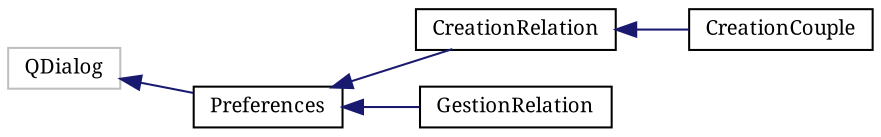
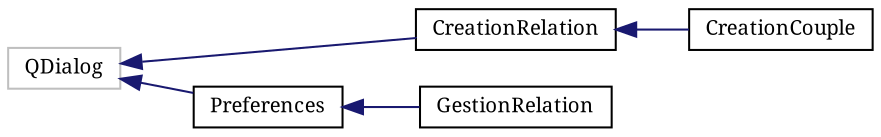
(402, 65) -> (279, 50)
